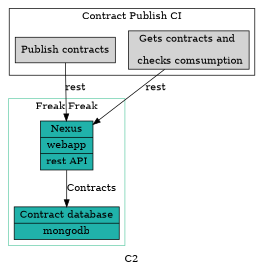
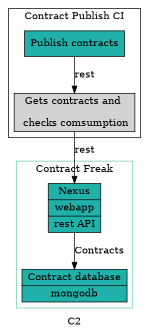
(65, 50) -> (75, 44)
(66, 88) -> (75, 71)
(67, 107) -> (75, 169)
